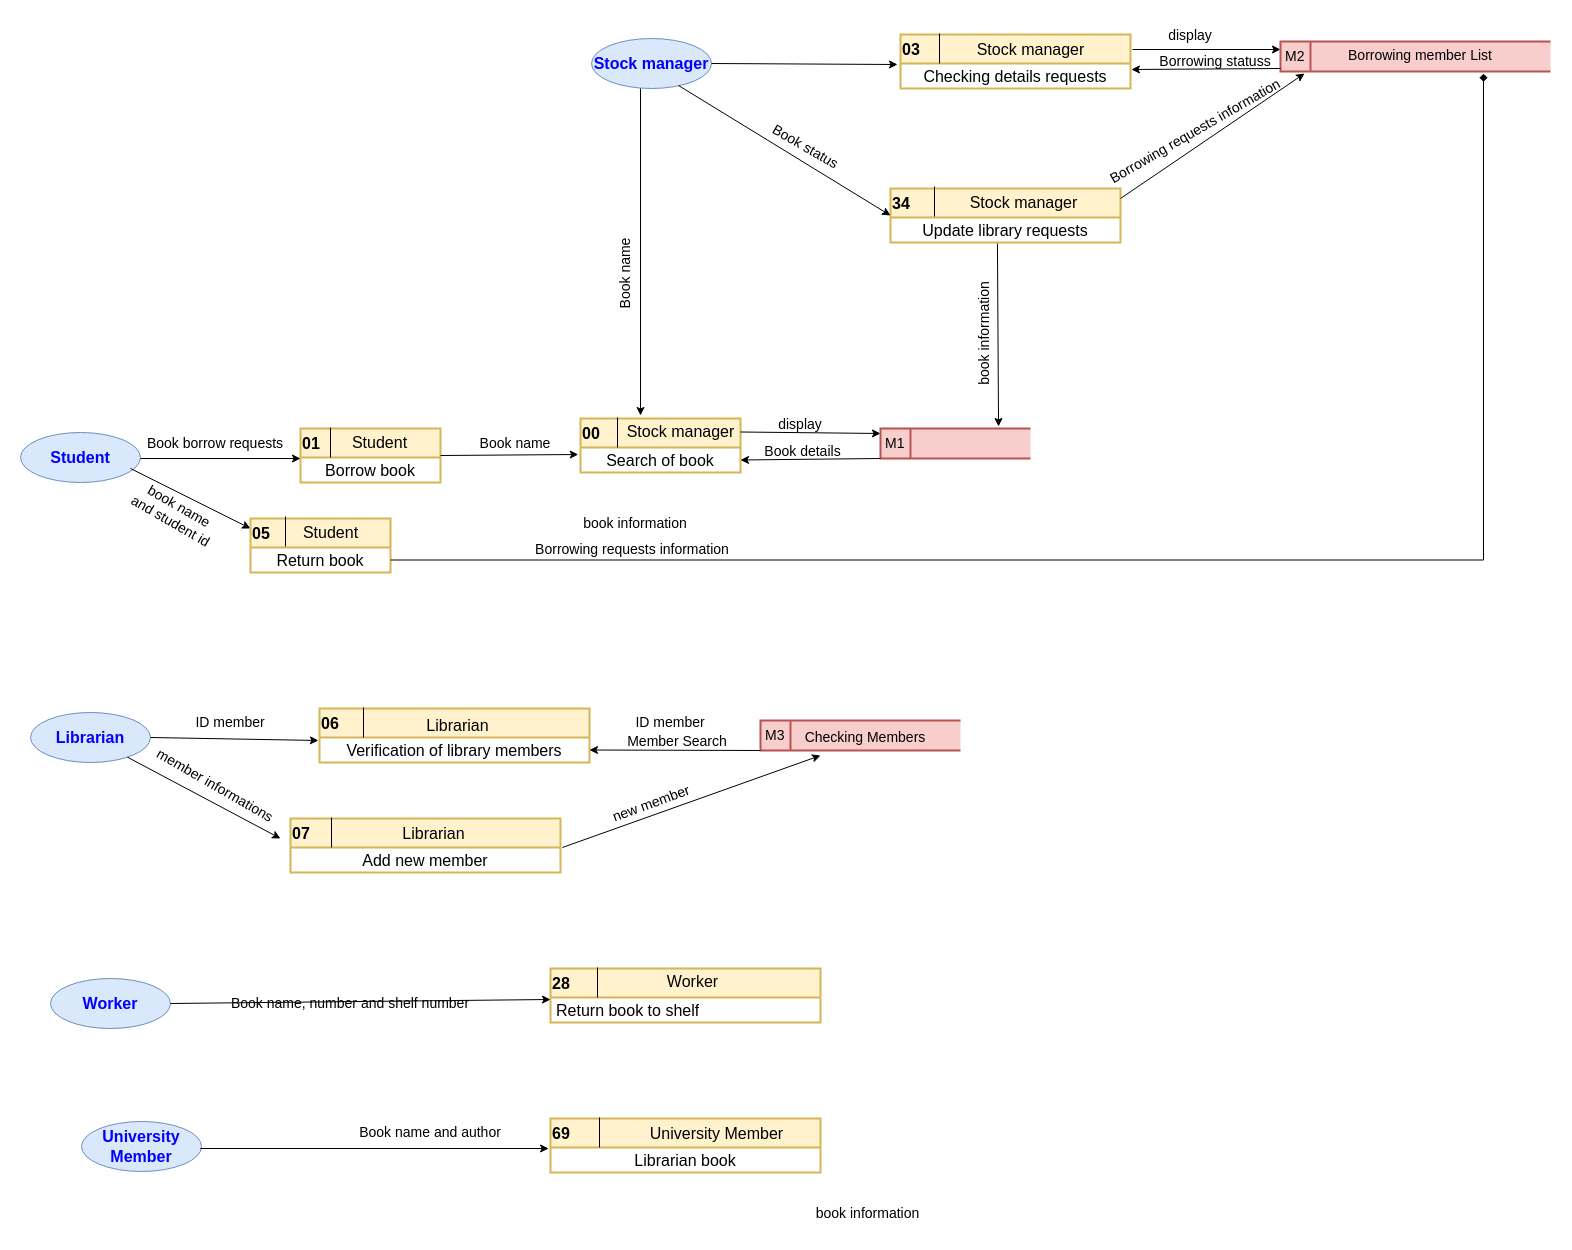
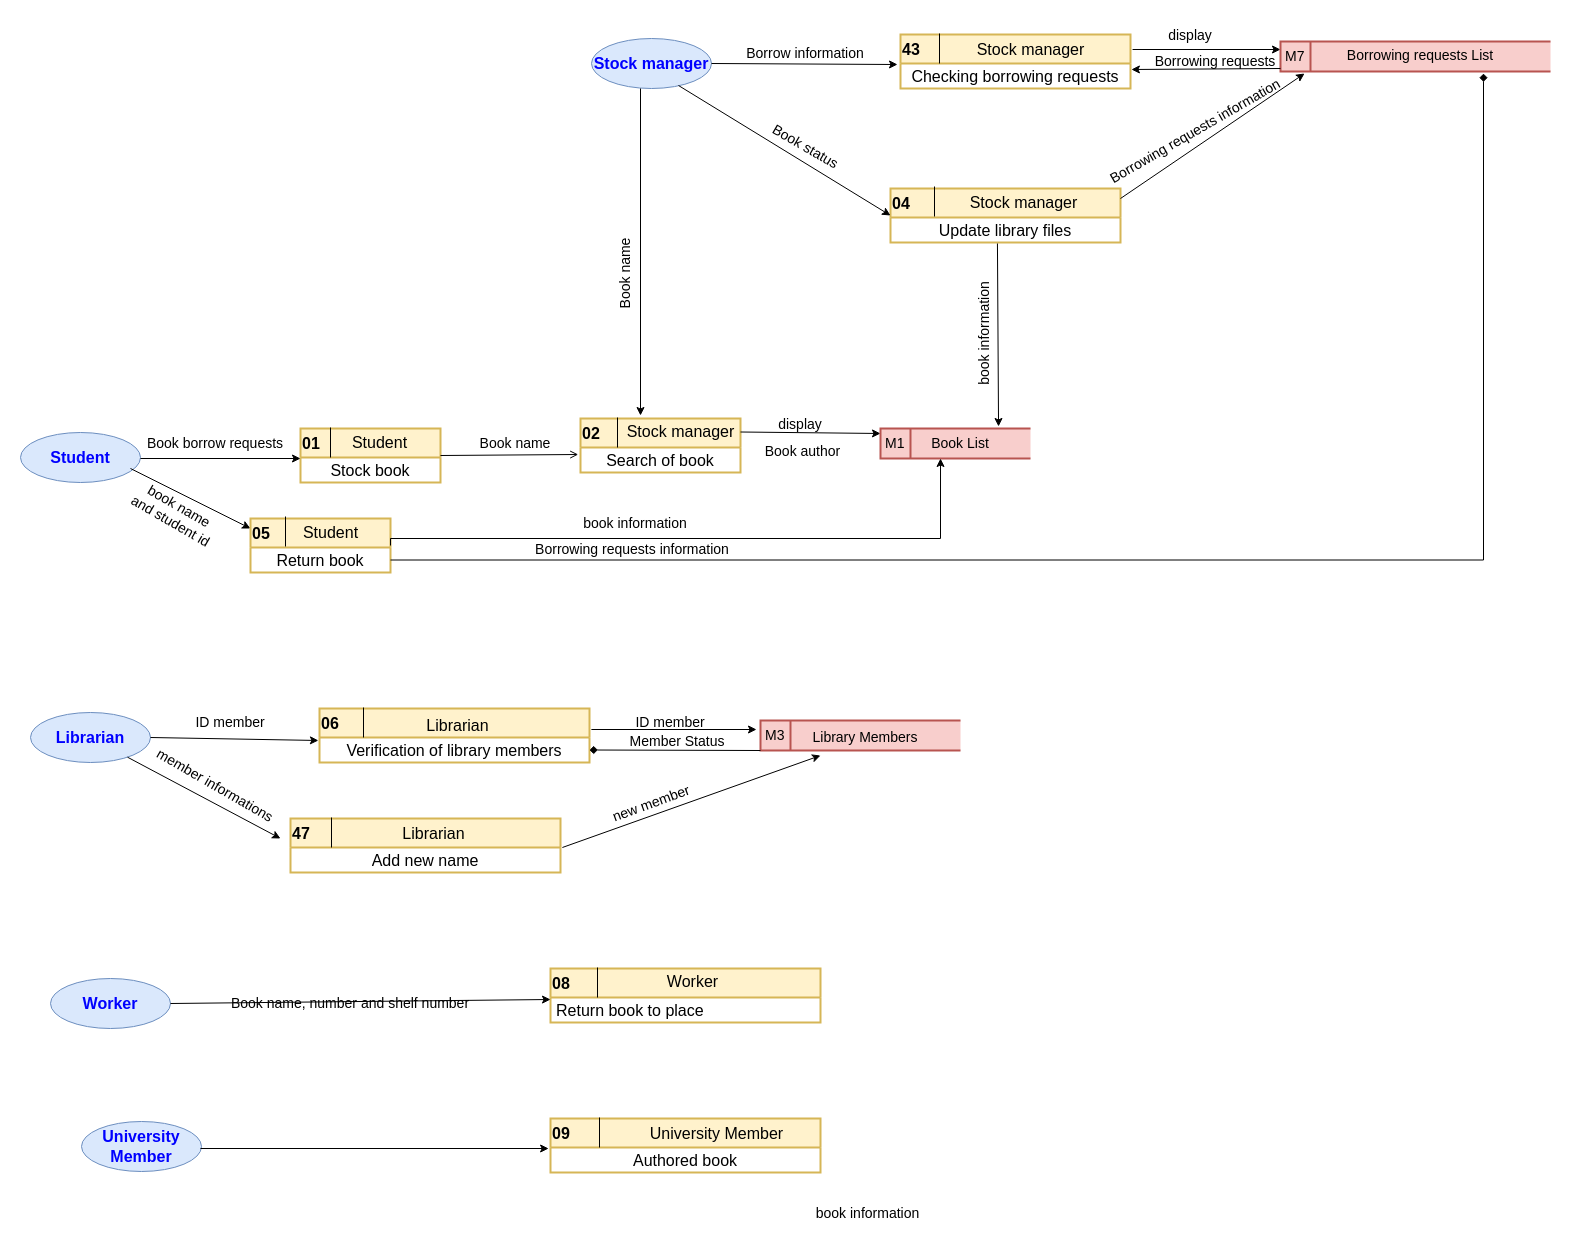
(911, 50) -> (911, 50)
none -> (806, 54)
(1421, 56) -> (1421, 56)
(1293, 57) -> (1293, 57)
(1216, 62) -> (1216, 62)
(1016, 77) -> (1016, 77)
(901, 204) -> (901, 204)
(1006, 231) -> (1006, 231)
(591, 434) -> (591, 434)
none -> (961, 444)
(803, 452) -> (803, 452)
(570, 455) -> (571, 455)
(814, 459) -> none
(371, 471) -> (371, 471)
none -> (699, 539)
none -> (671, 730)
(866, 738) -> (866, 738)
(678, 742) -> (678, 742)
(598, 750) -> (598, 750)
(301, 834) -> (301, 834)
(426, 861) -> (426, 861)
(561, 984) -> (561, 984)
(638, 1011) -> (638, 1011)
(431, 1133) -> none
(561, 1134) -> (561, 1134)
(686, 1161) -> (686, 1161)
